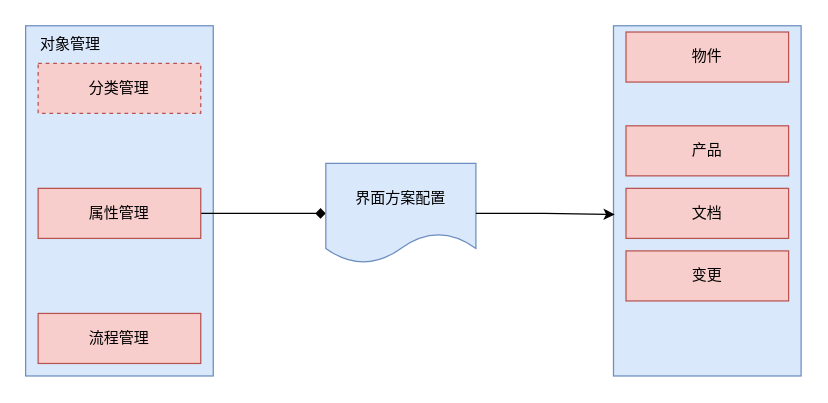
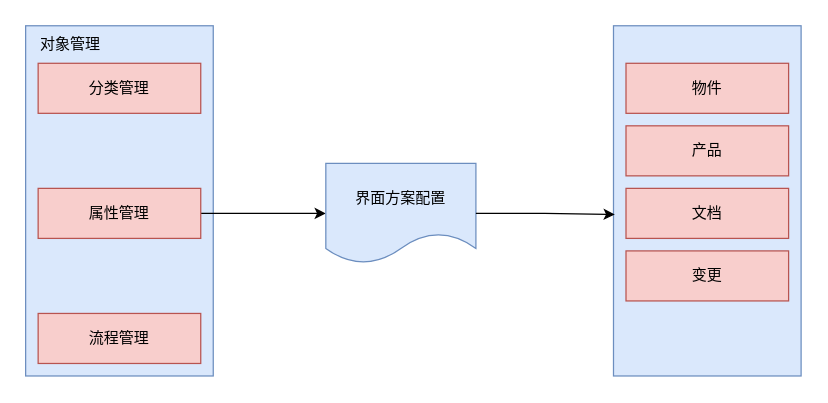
(707, 57) -> (707, 88)
(119, 88) -> (119, 88)
(315, 213) -> (316, 213)
